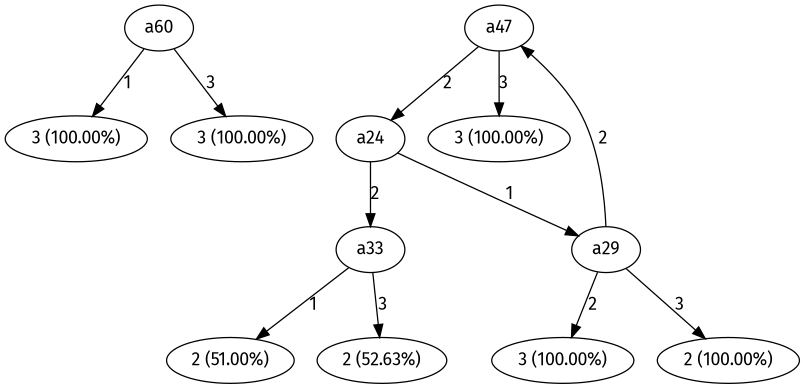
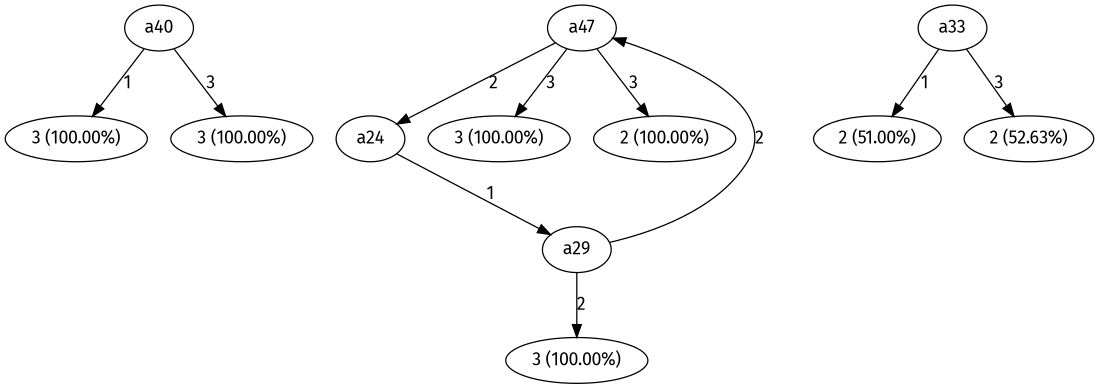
(159, 28) -> (159, 28)
(370, 188) -> none
(661, 299) -> (619, 78)
